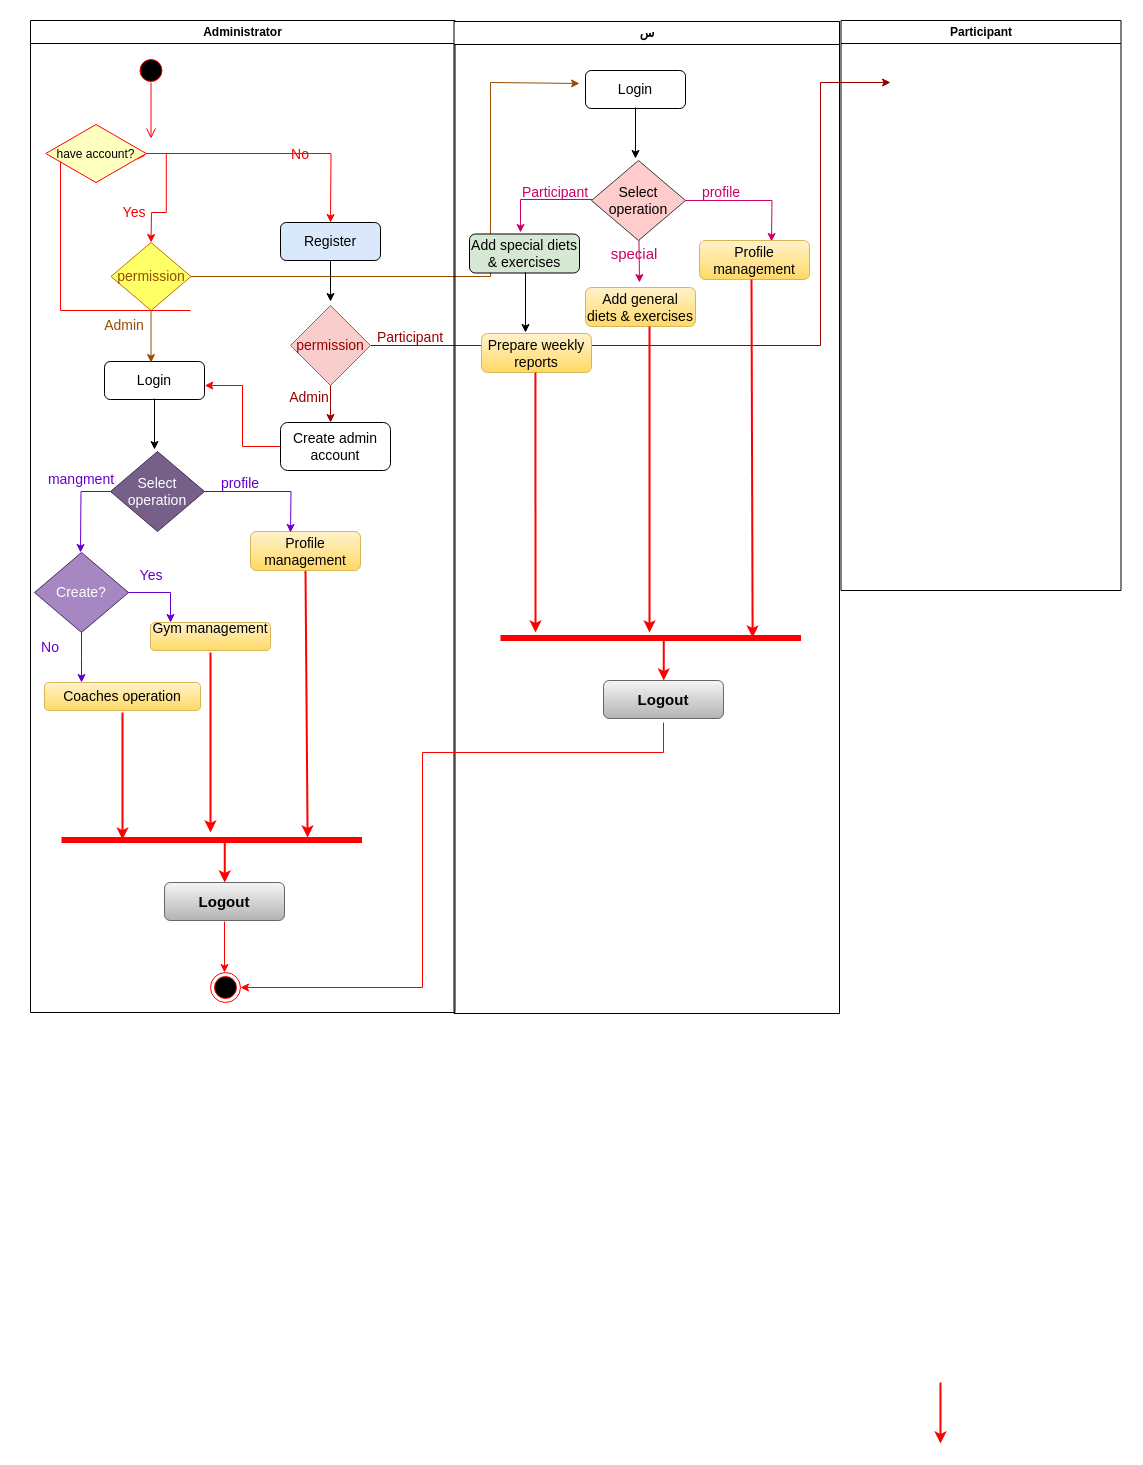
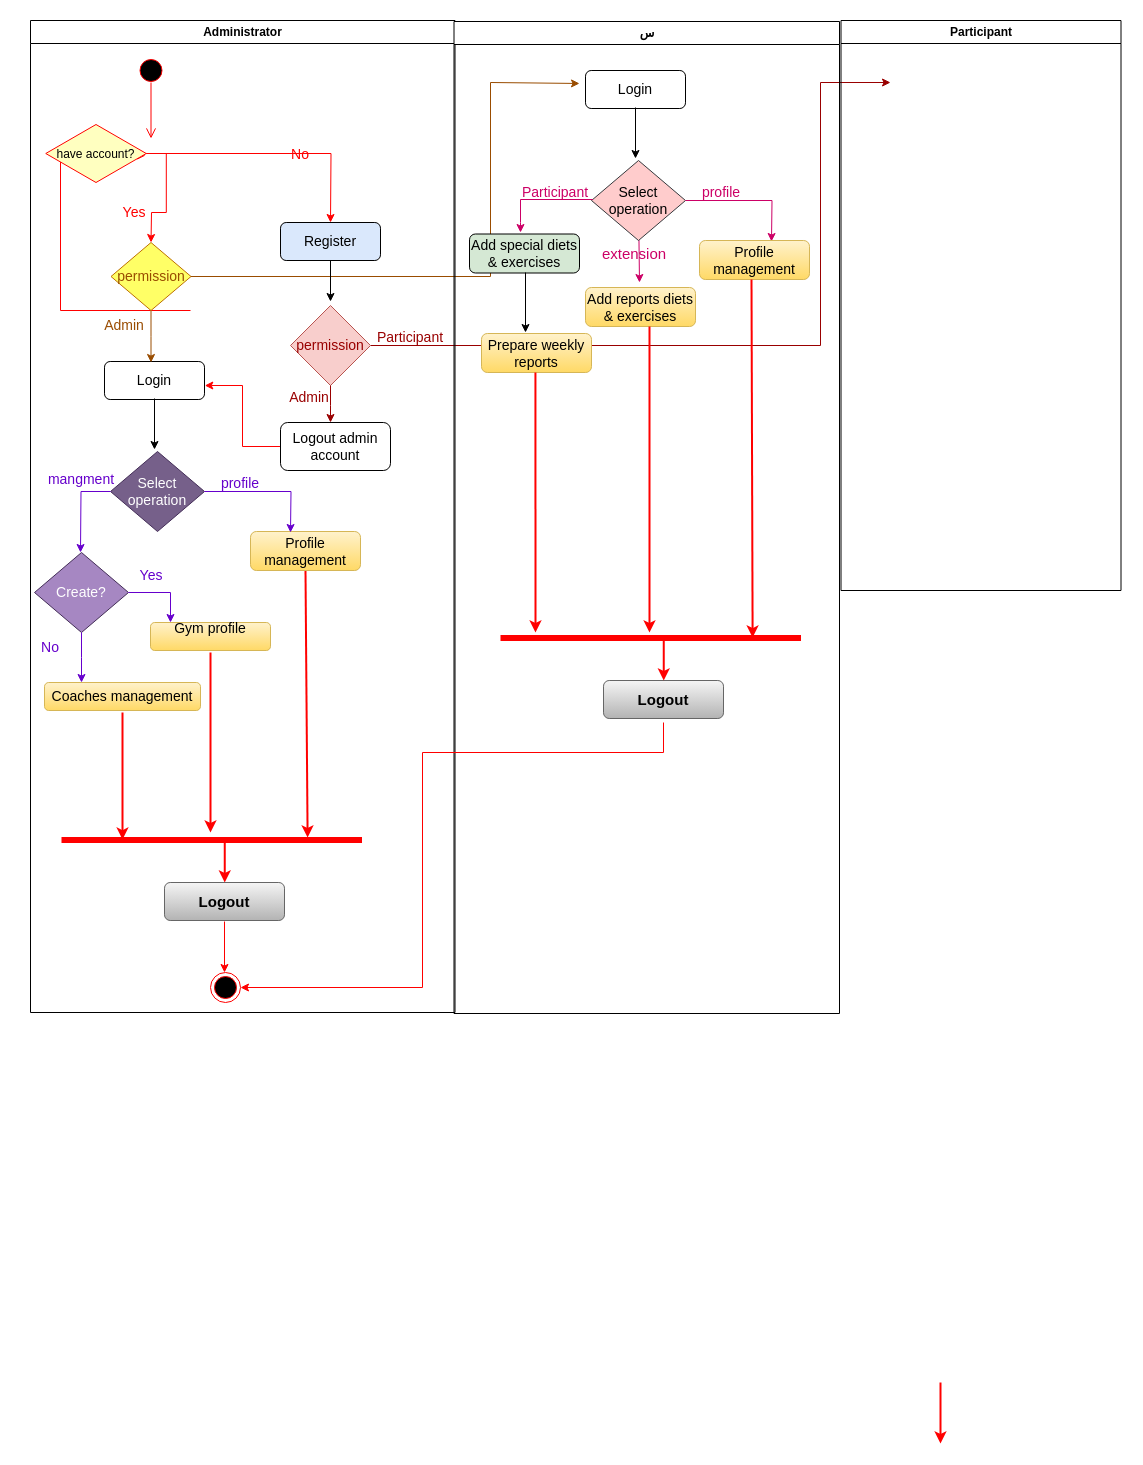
(635, 254) -> (635, 254)
(641, 308) -> (641, 308)
(336, 447) -> (336, 447)
(211, 637) -> (211, 637)
(123, 697) -> (123, 697)
